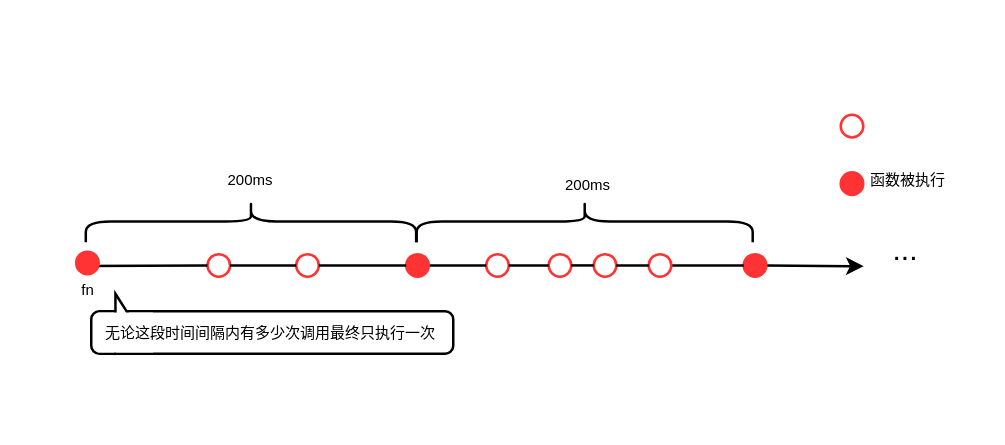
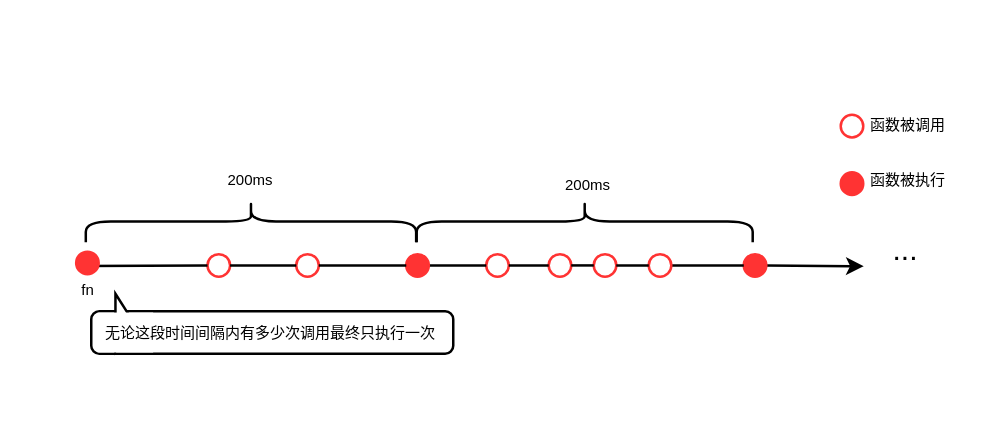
none -> (909, 121)
